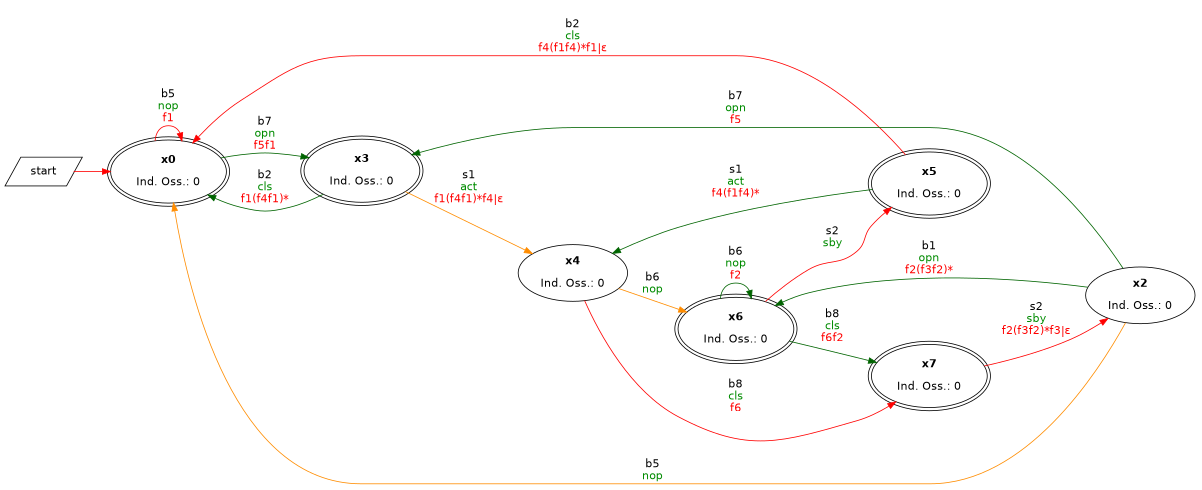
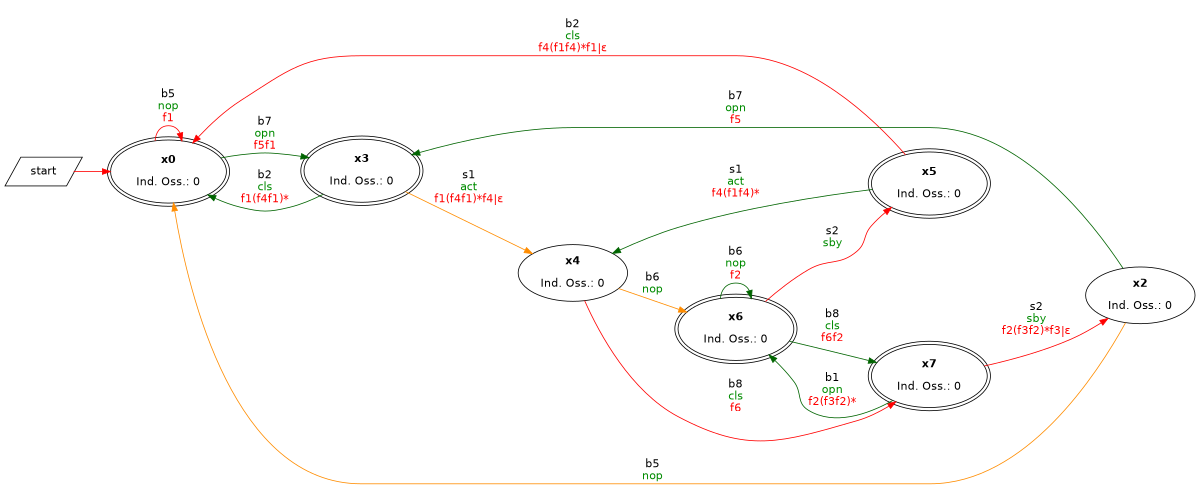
(934, 278) -> (821, 416)
